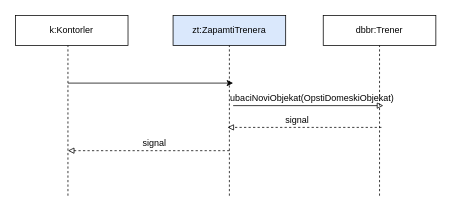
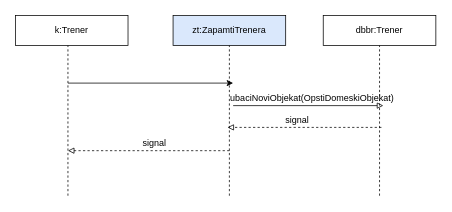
(72, 30) -> (72, 30)
